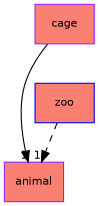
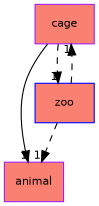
none -> (57, 58)
none -> (72, 69)
